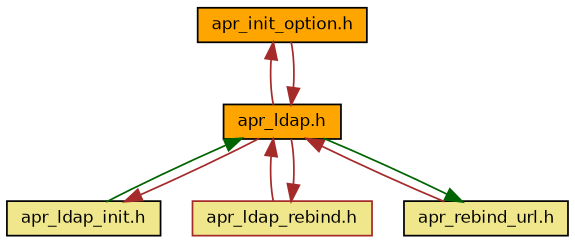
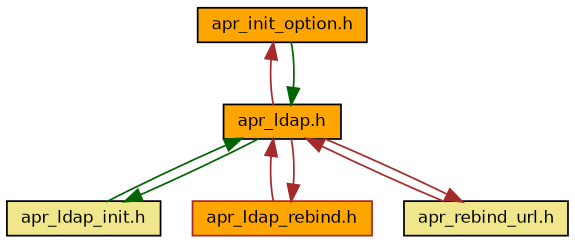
(294, 65) -> (294, 65)
(386, 165) -> (386, 165)
(200, 167) -> (200, 167)
(282, 218) -> (282, 218)
